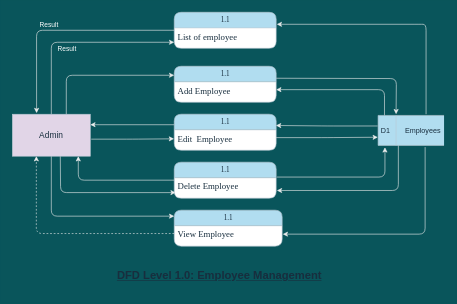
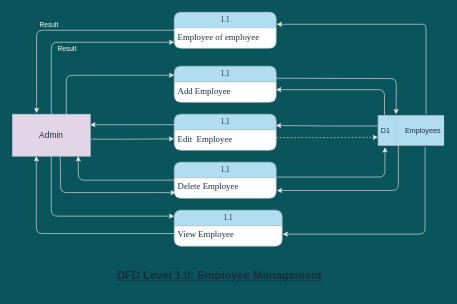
(206, 36) -> (214, 36)
(324, 138) -> (324, 138)
(69, 234) -> (69, 234)
